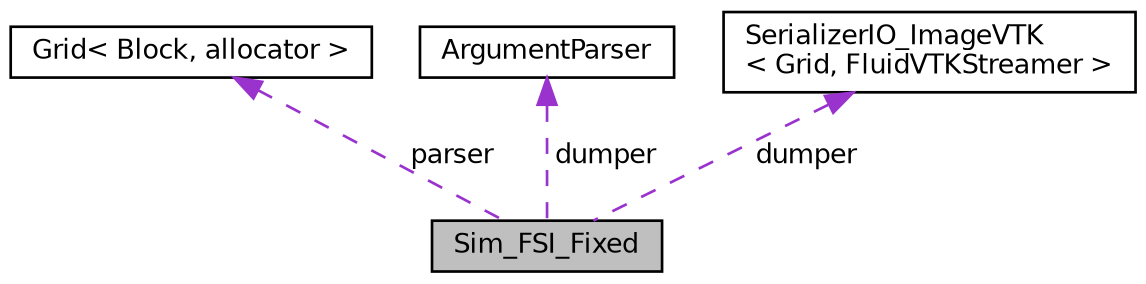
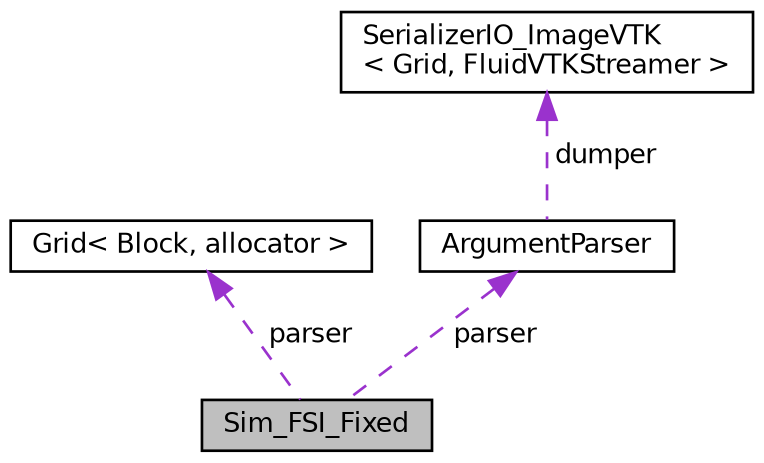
(602, 156) -> (491, 336)
(711, 163) -> (547, 170)
